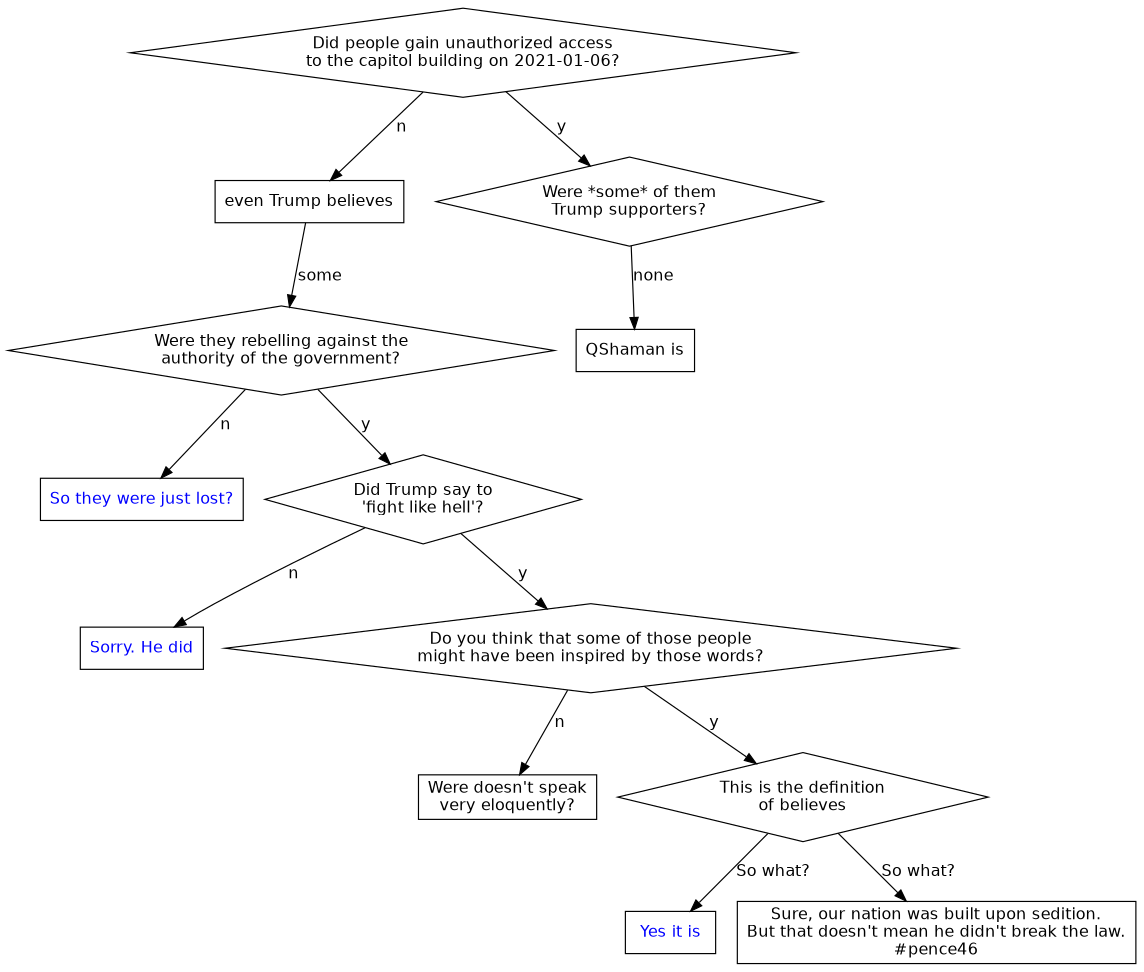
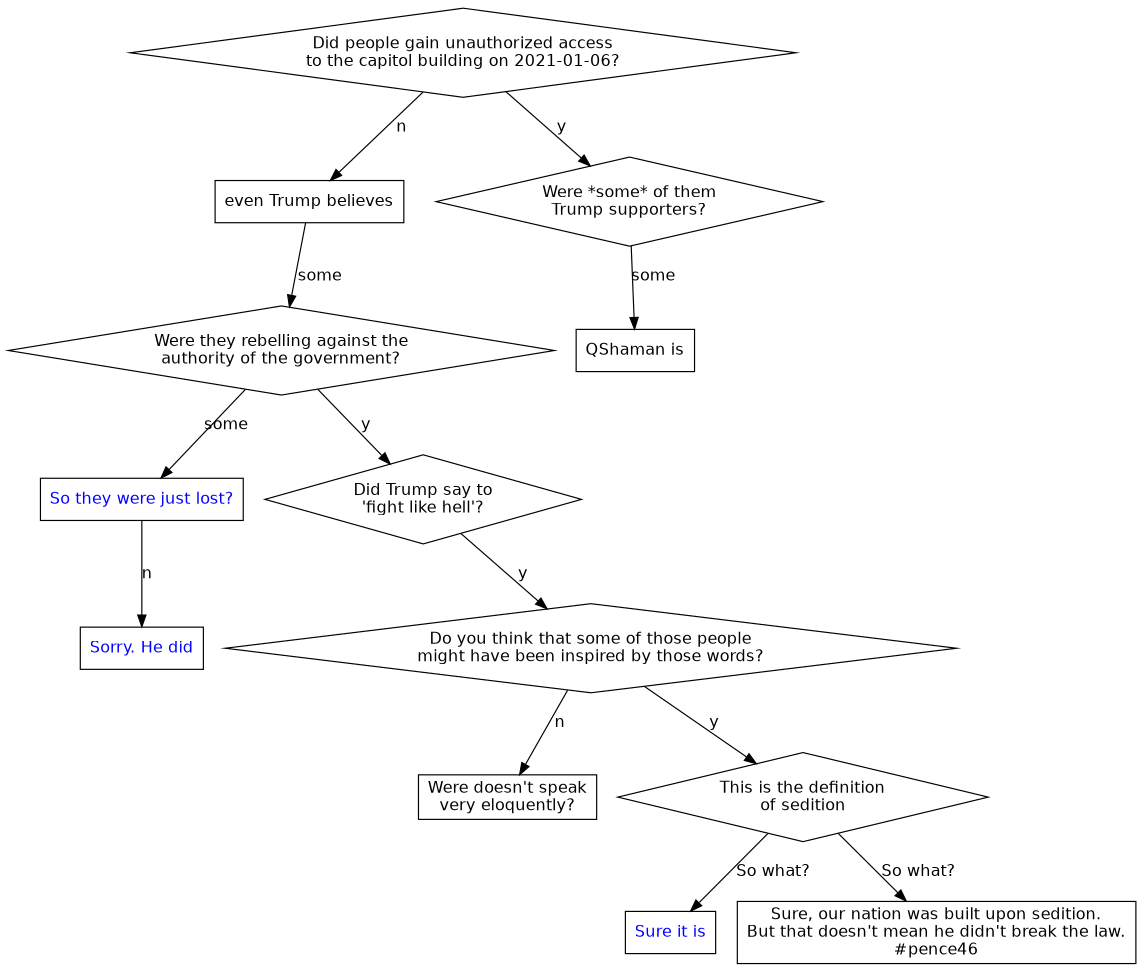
(654, 276) -> (654, 276)
(226, 425) -> (226, 425)
(274, 573) -> (142, 568)
(803, 797) -> (803, 797)
(671, 933) -> (671, 933)
